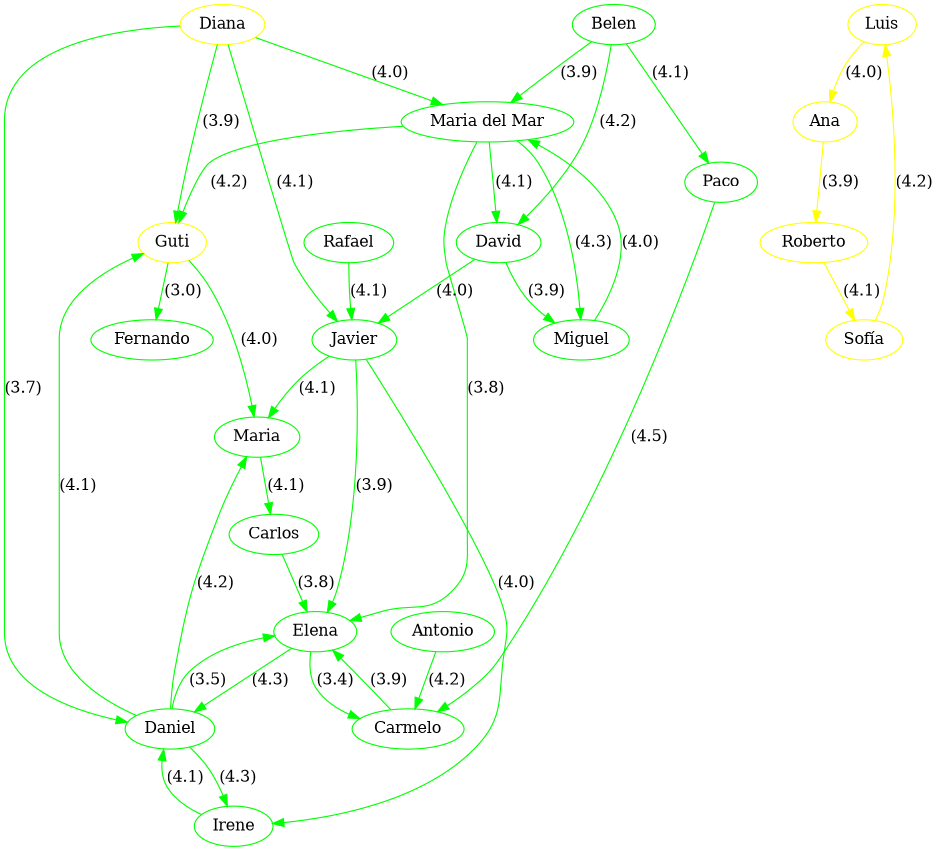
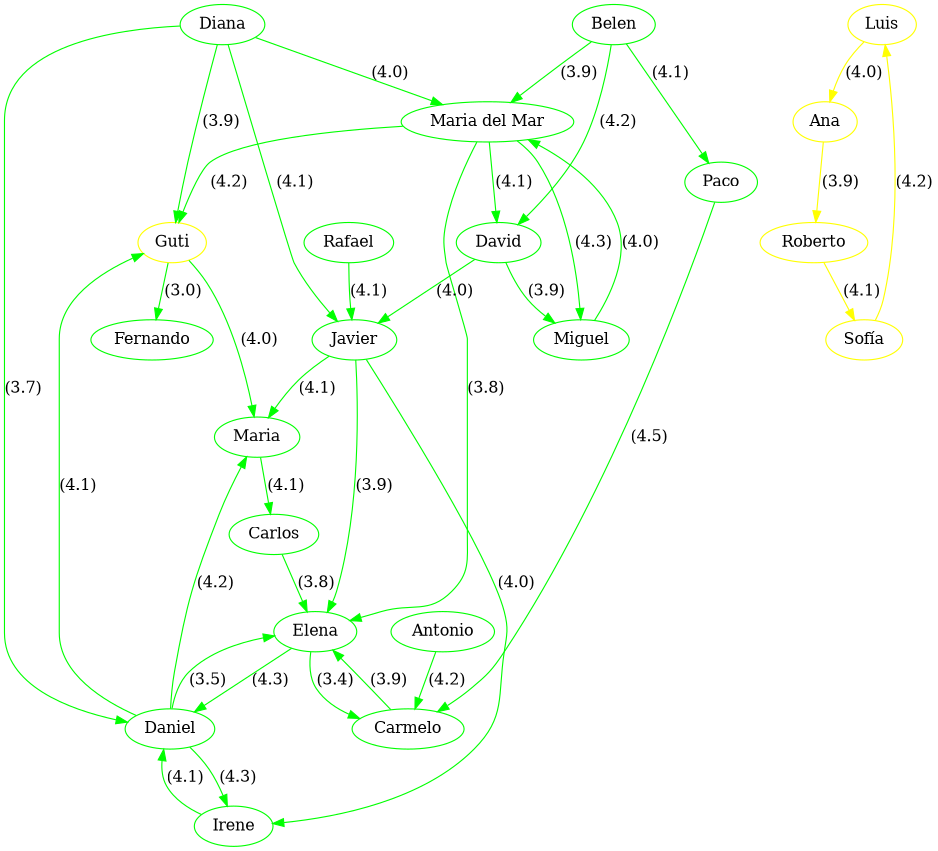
(222, 25) -> (222, 25)
